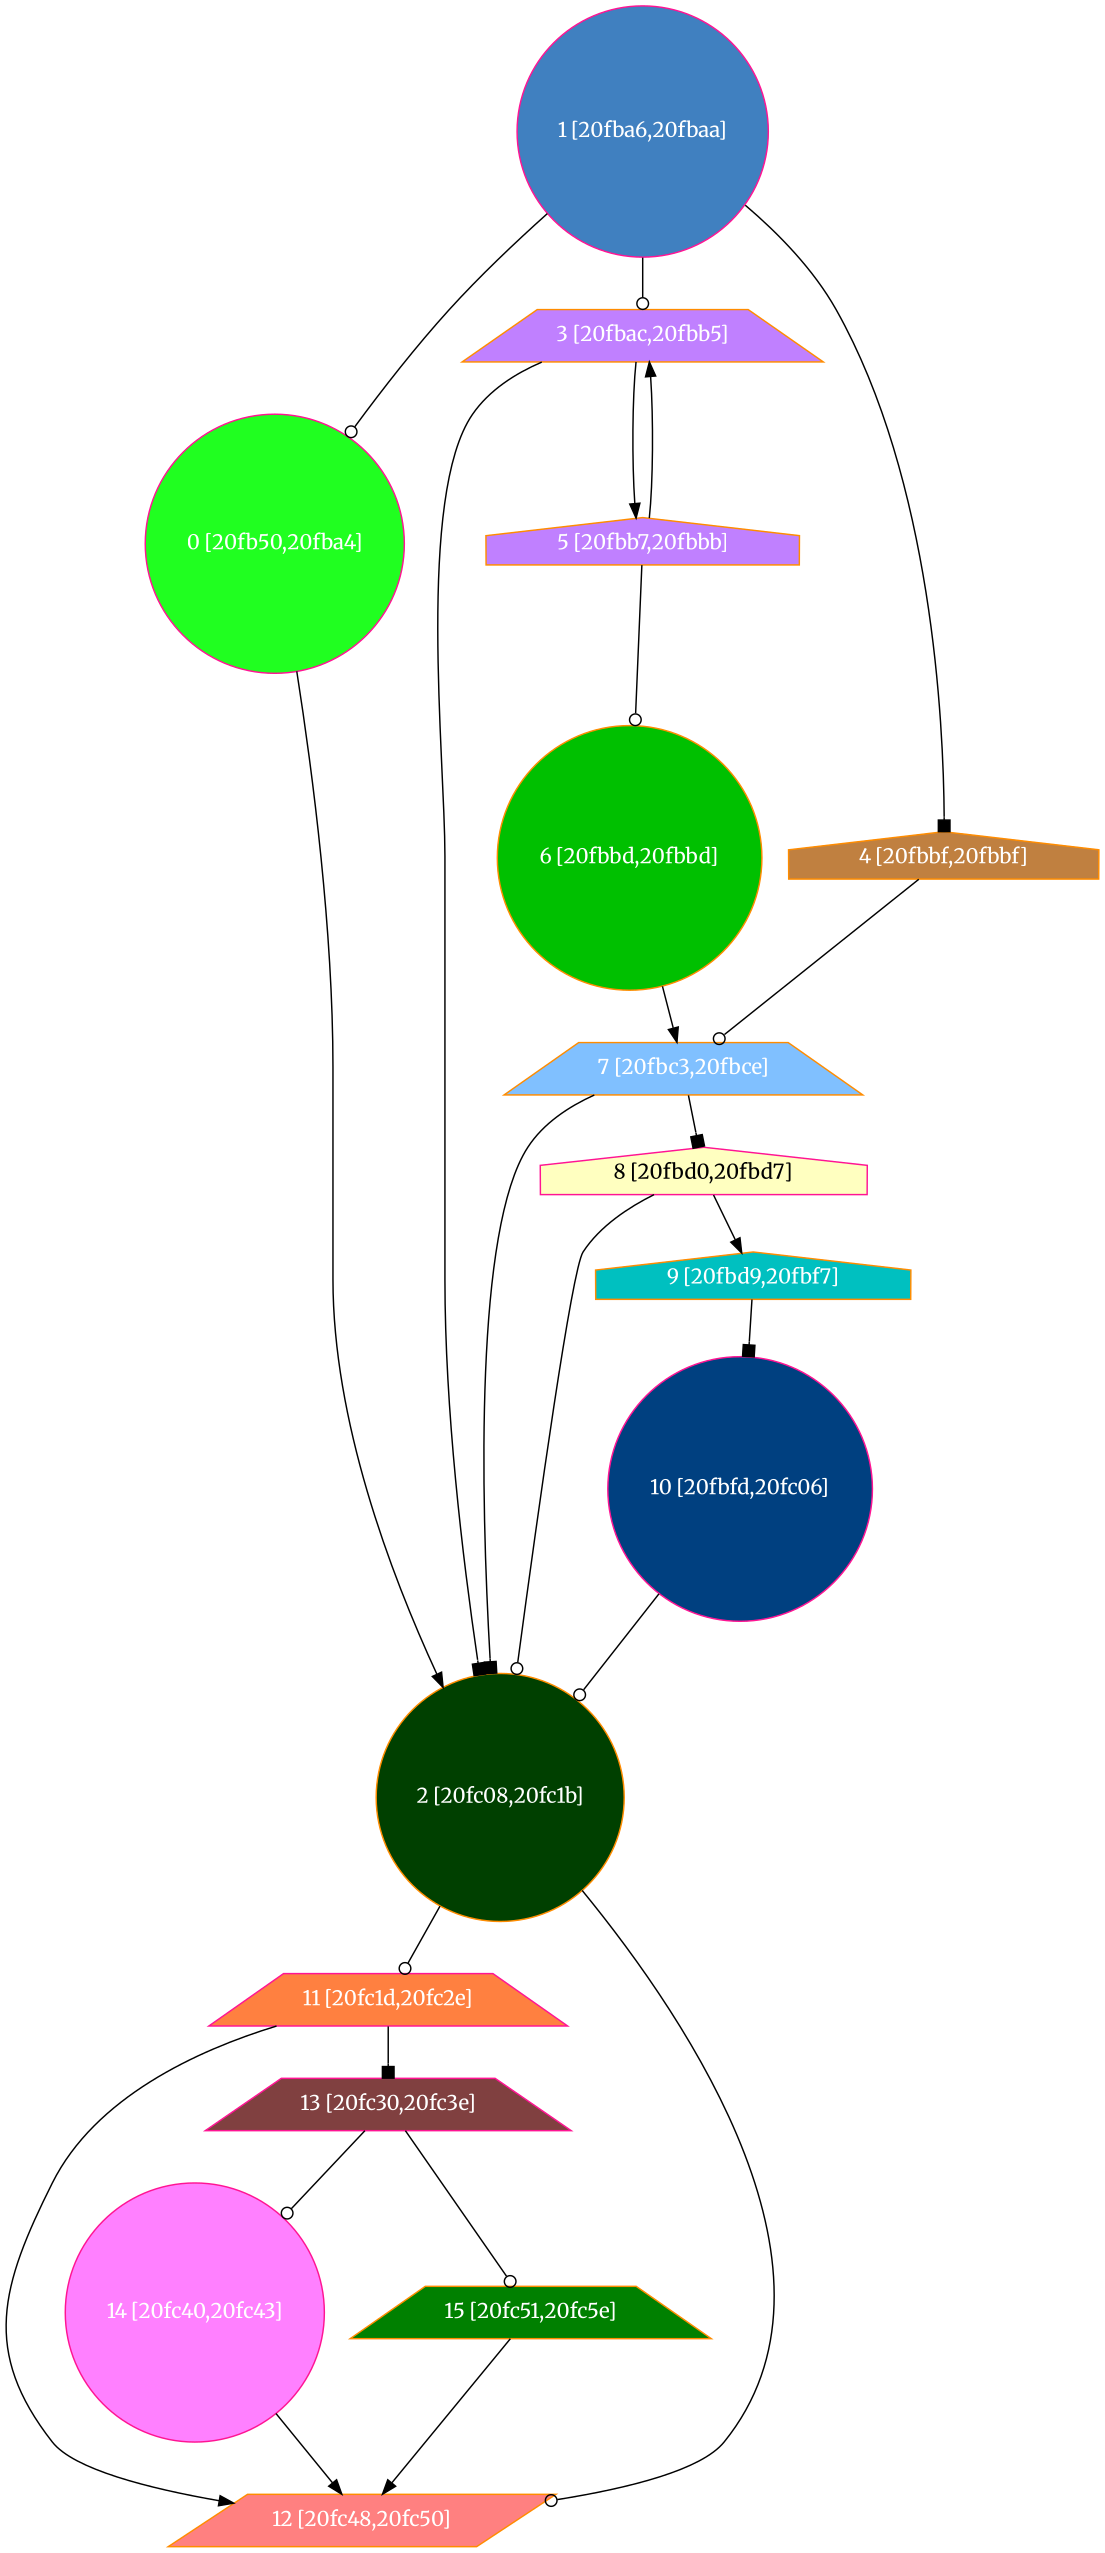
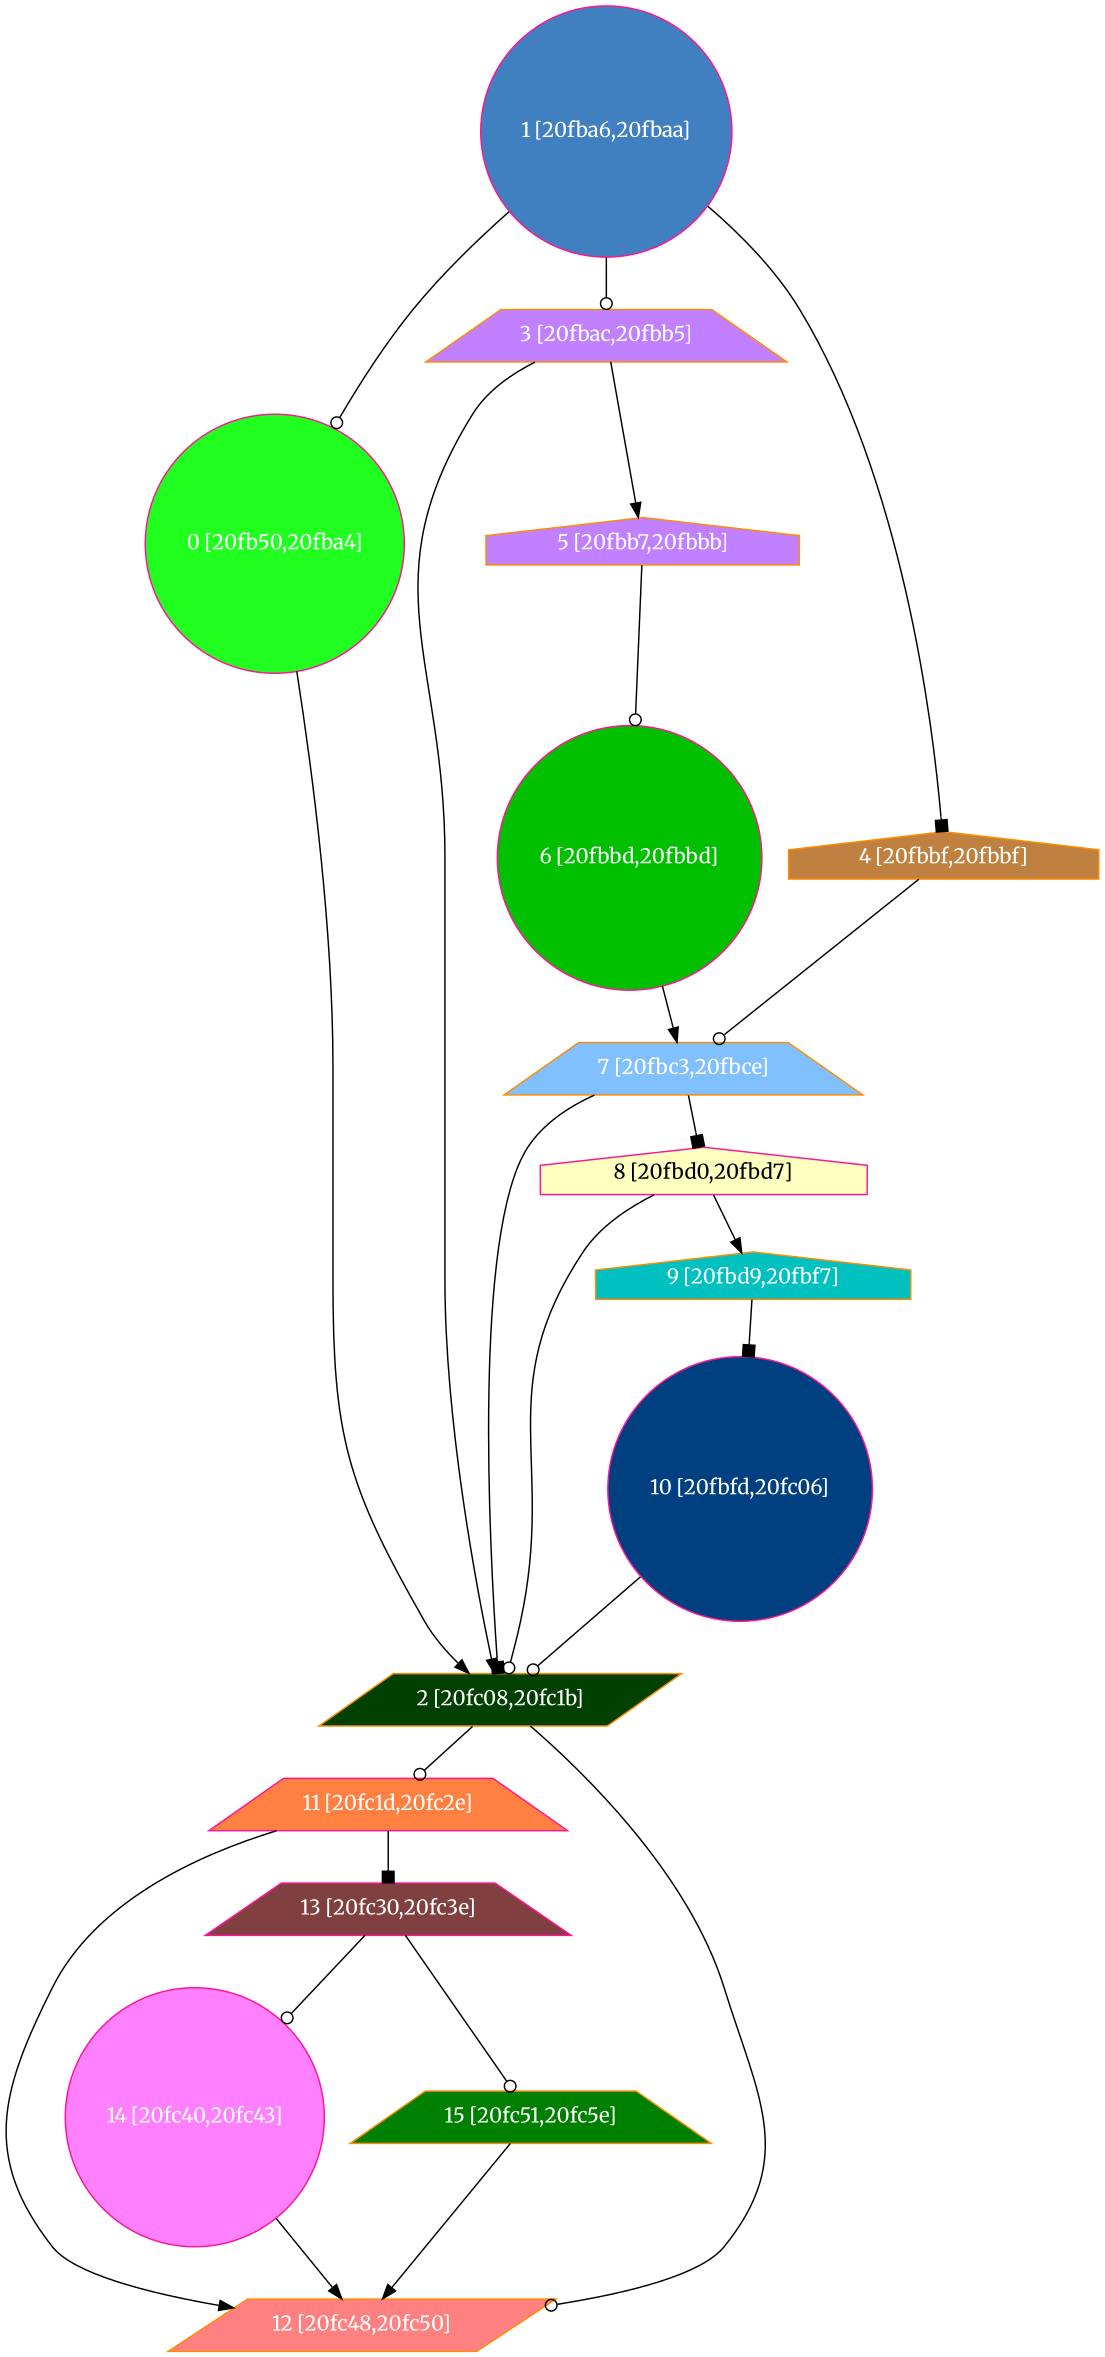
(652, 447) -> none
(630, 858) -> (630, 858)
(445, 991) -> (445, 991)
(500, 1797) -> (500, 1700)
